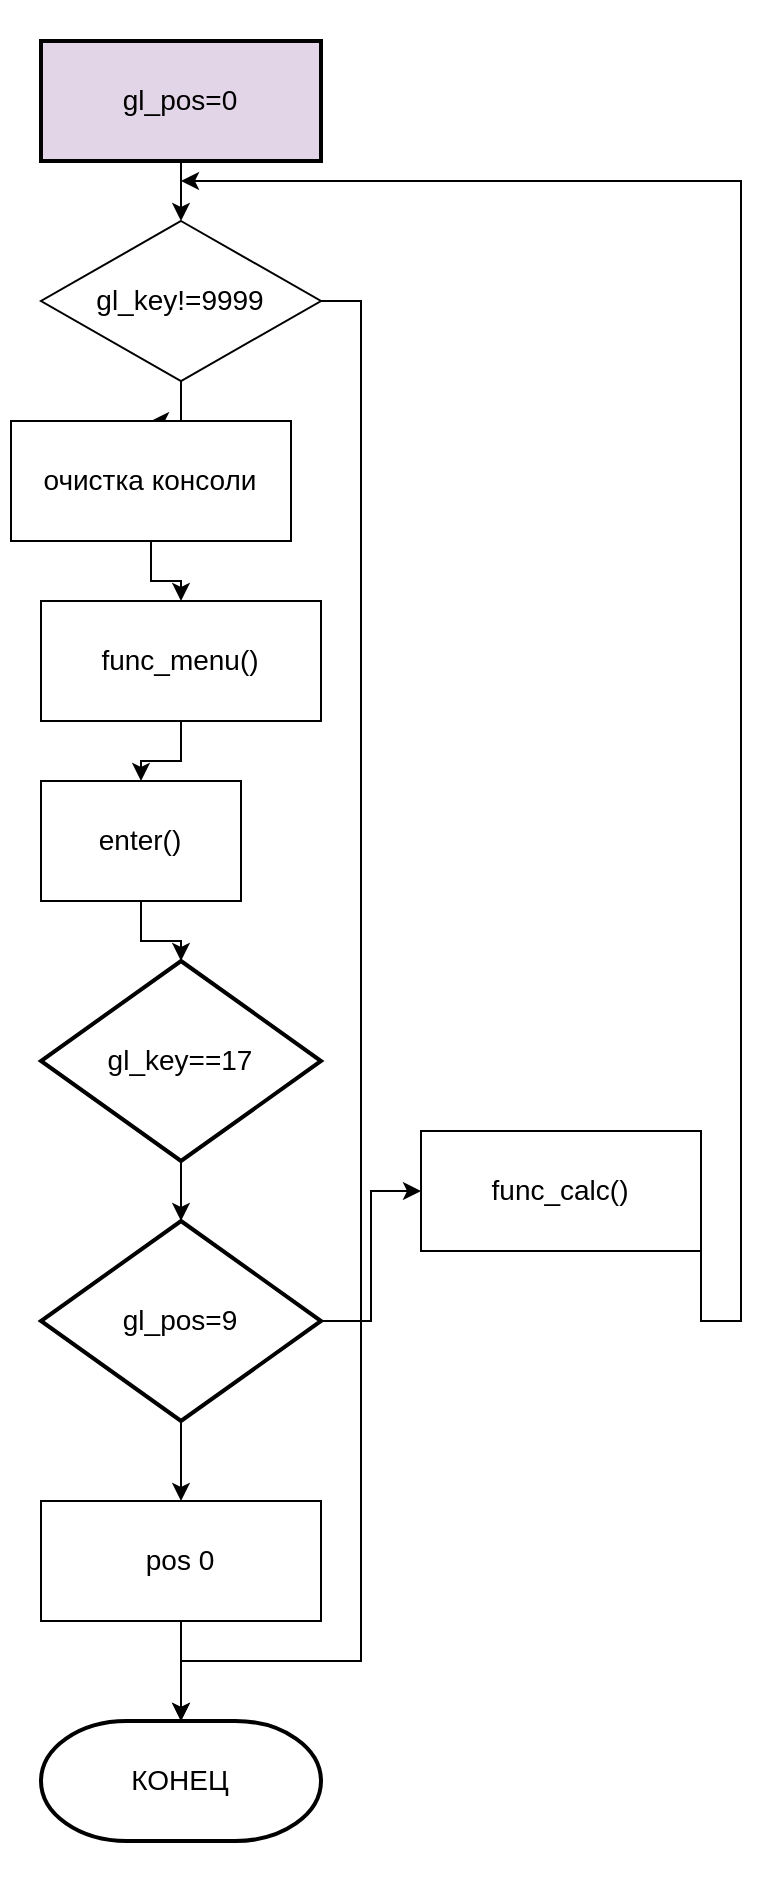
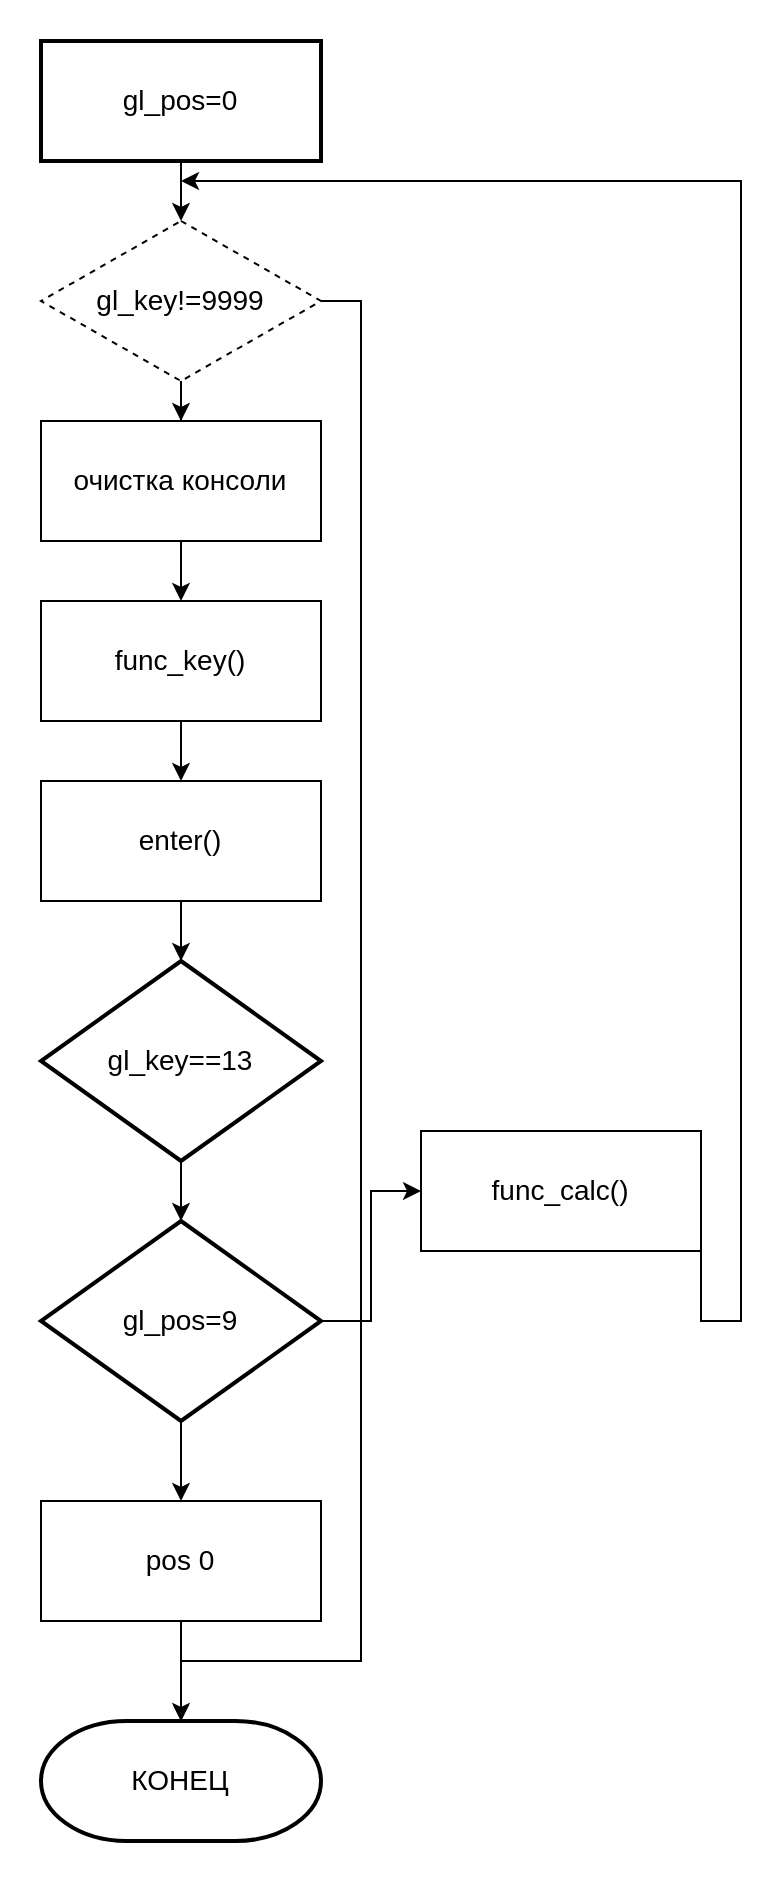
(181, 101) -> (181, 101)
(181, 301) -> (181, 301)
(321, 301) -> (321, 301)
(151, 481) -> (181, 481)
(181, 661) -> (181, 661)
(141, 841) -> (181, 841)
(181, 1061) -> (181, 1061)
